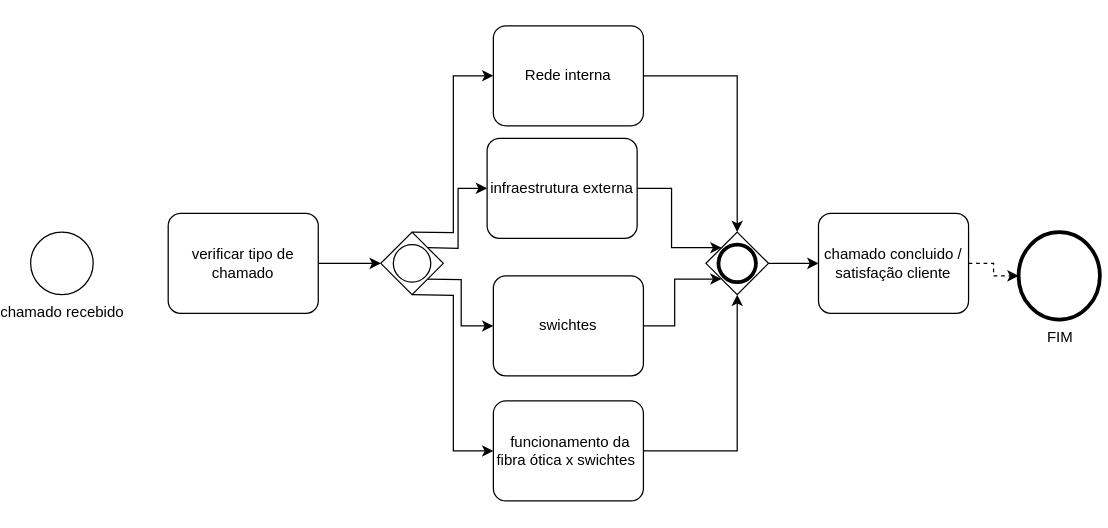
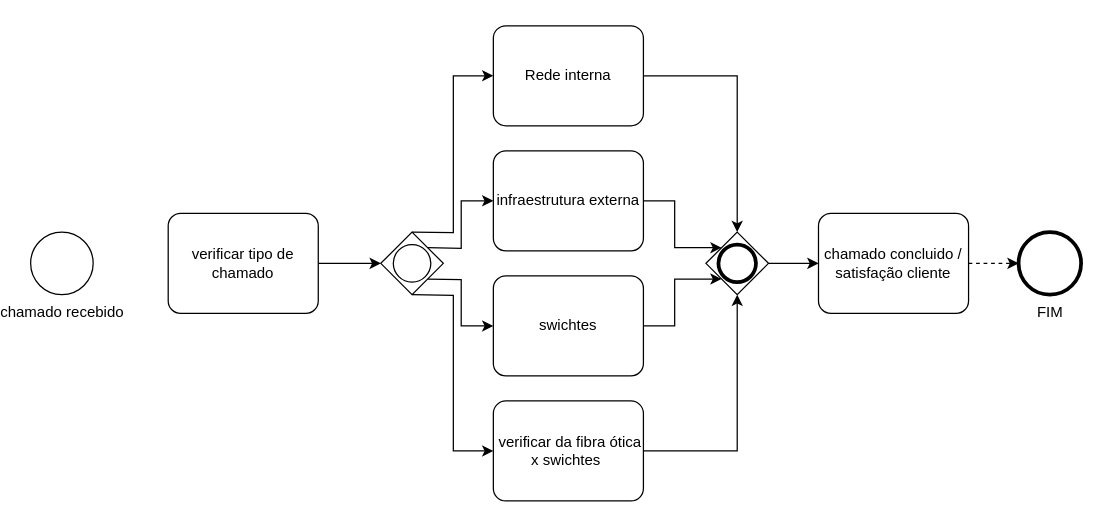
(562, 188) -> (568, 201)
(1059, 276) -> (1049, 263)
(568, 451) -> (568, 451)
